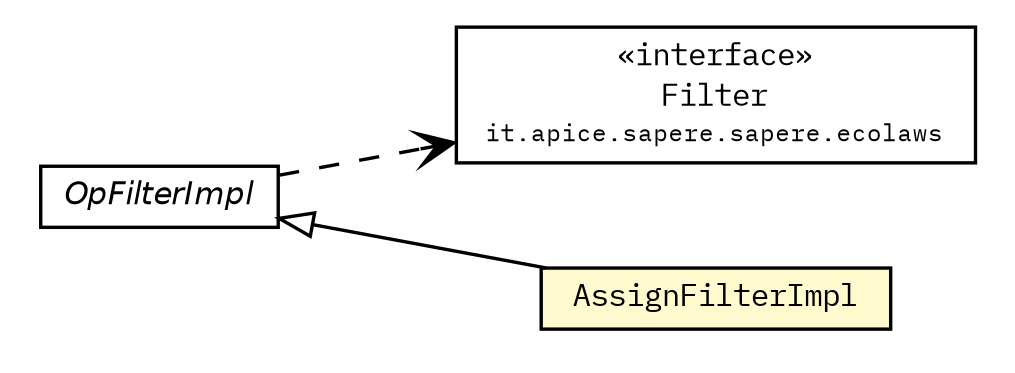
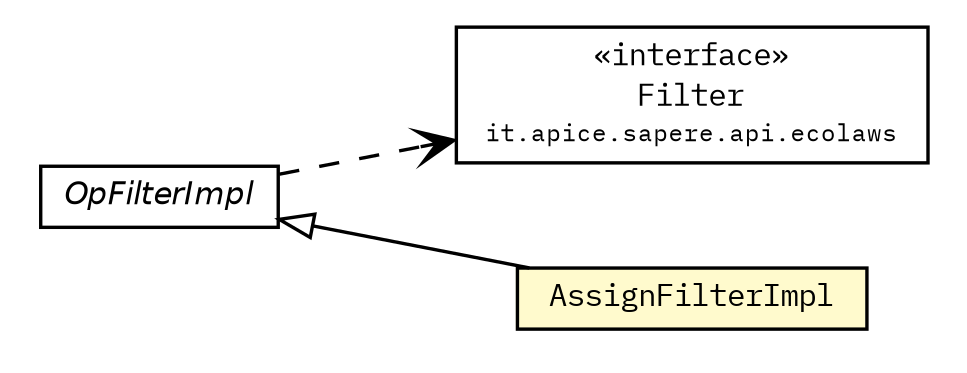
(716, 134) -> (692, 134)
